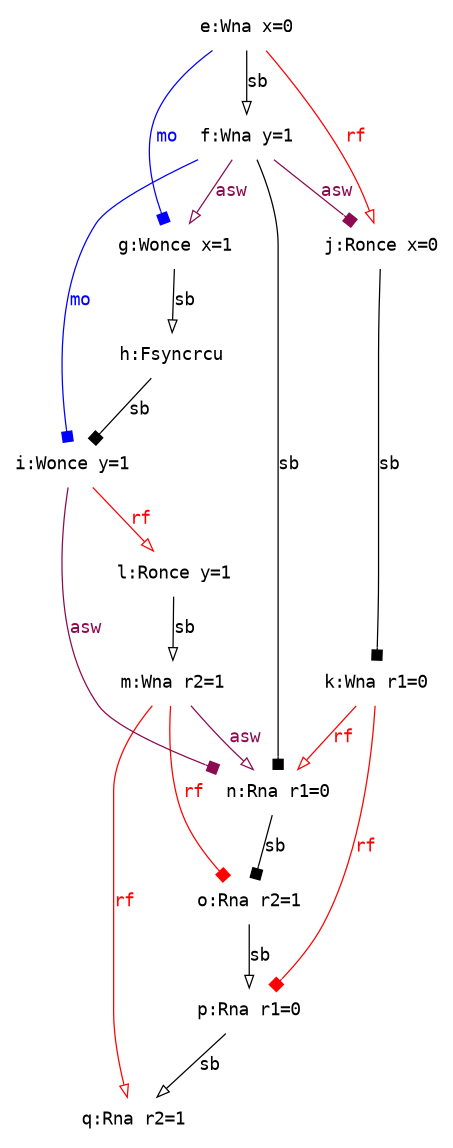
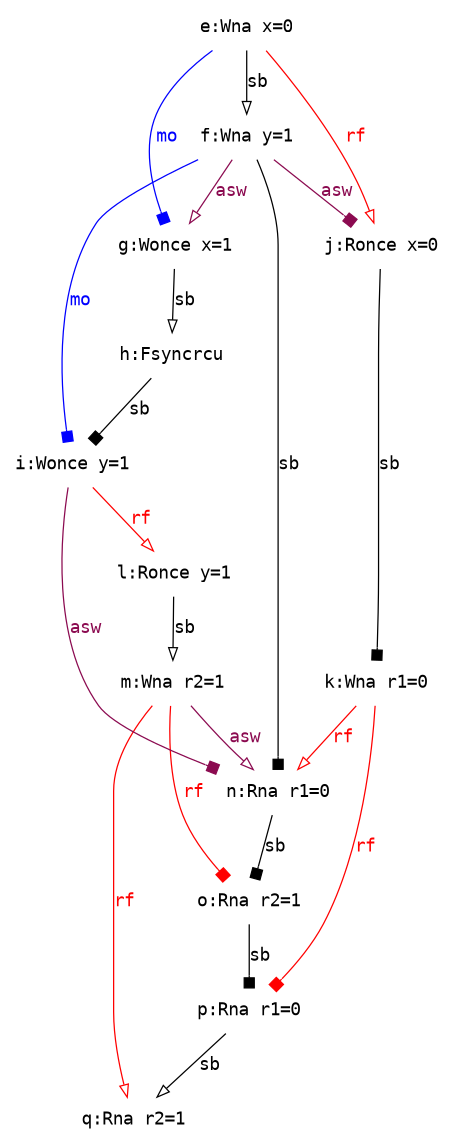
(249, 950) -> (249, 950)
